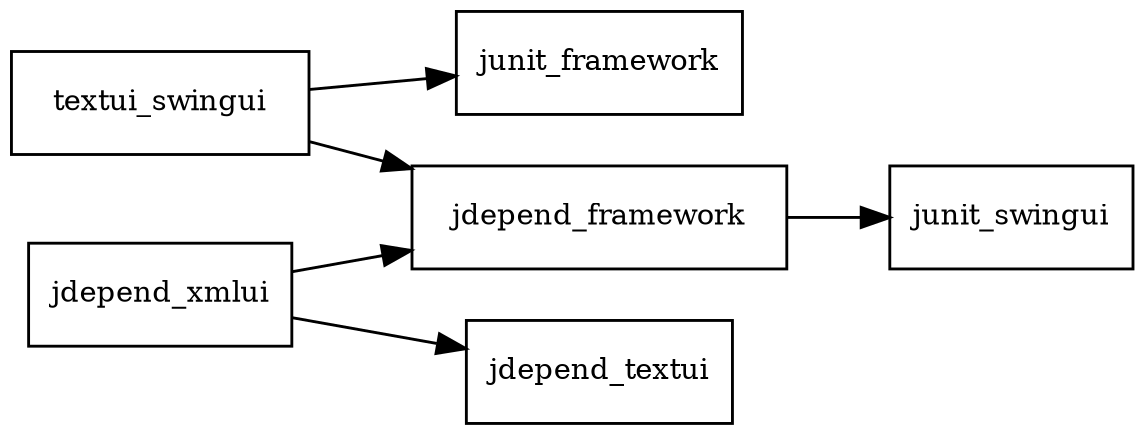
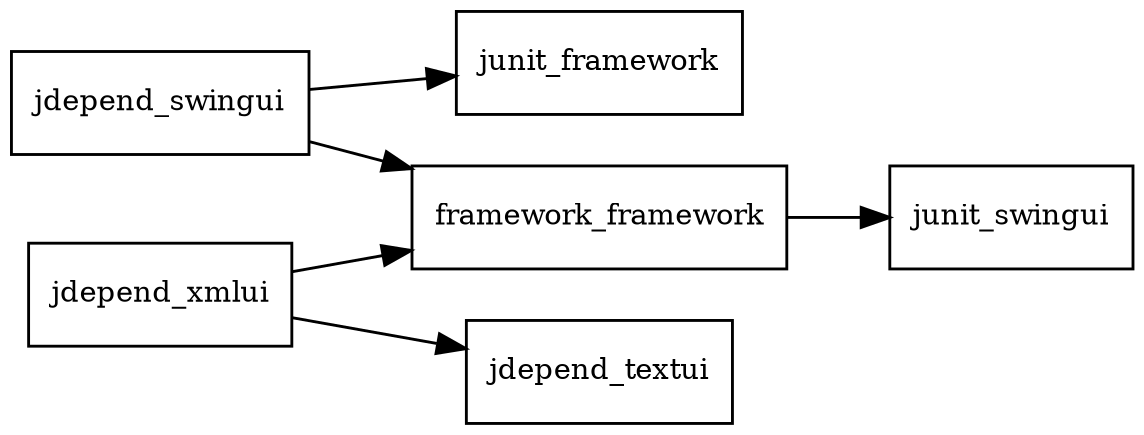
(160, 103) -> (160, 103)
(599, 217) -> (599, 217)
